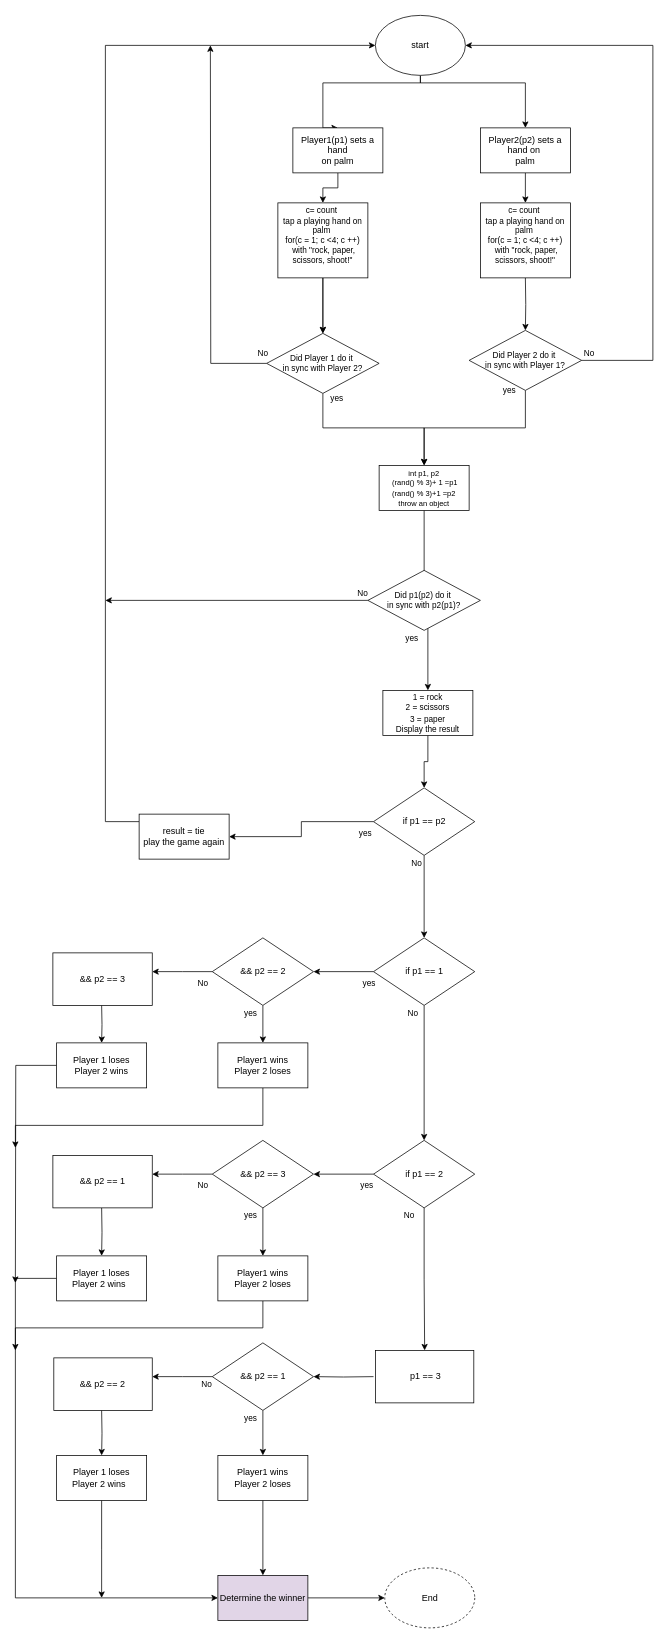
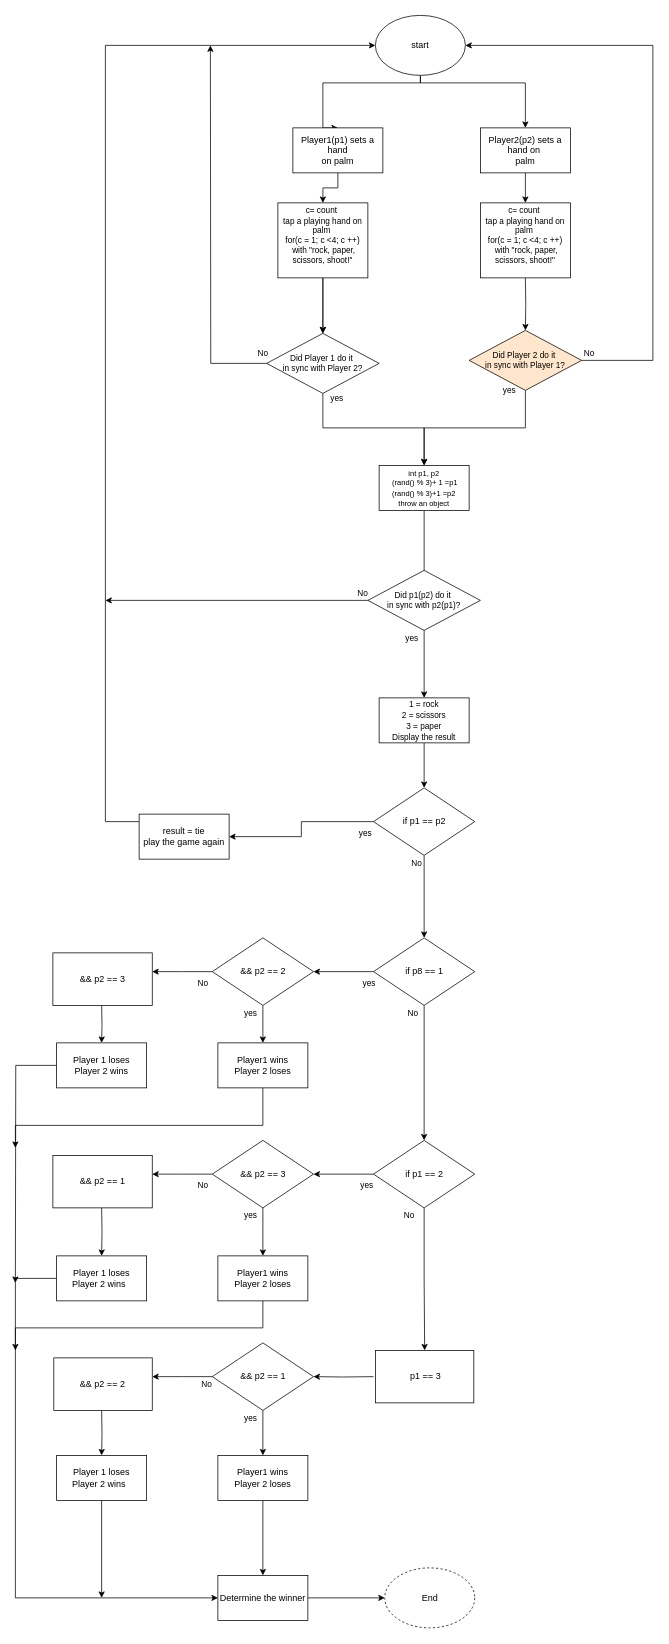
(525, 360) -> (525, 360)
(428, 713) -> (424, 720)
(425, 972) -> (425, 972)
(263, 1598) -> (263, 1598)
